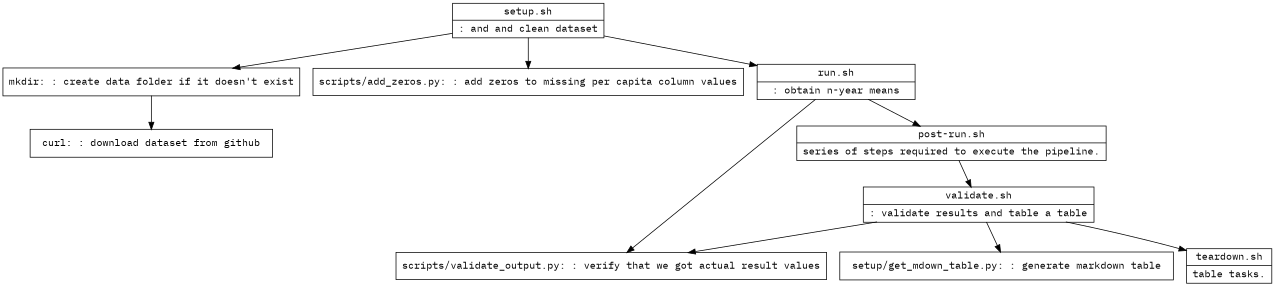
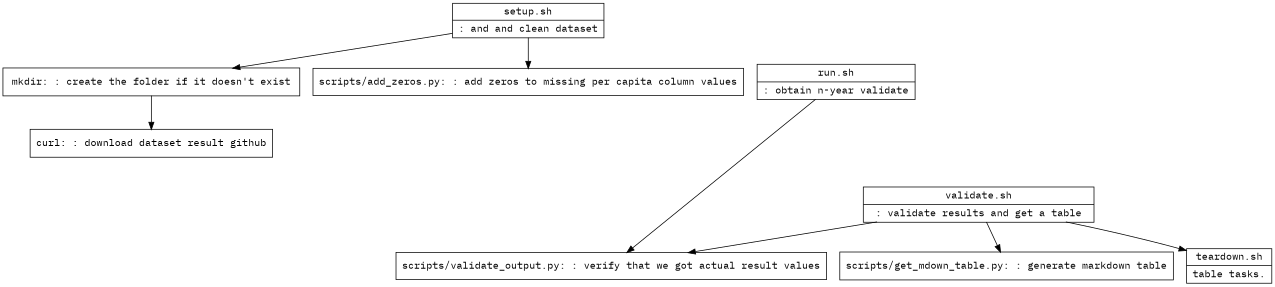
(677, 50) -> none
(151, 82) -> (151, 82)
(836, 90) -> (836, 90)
(151, 143) -> (151, 143)
(951, 143) -> none
(979, 213) -> (979, 213)
(1007, 266) -> (1007, 266)
